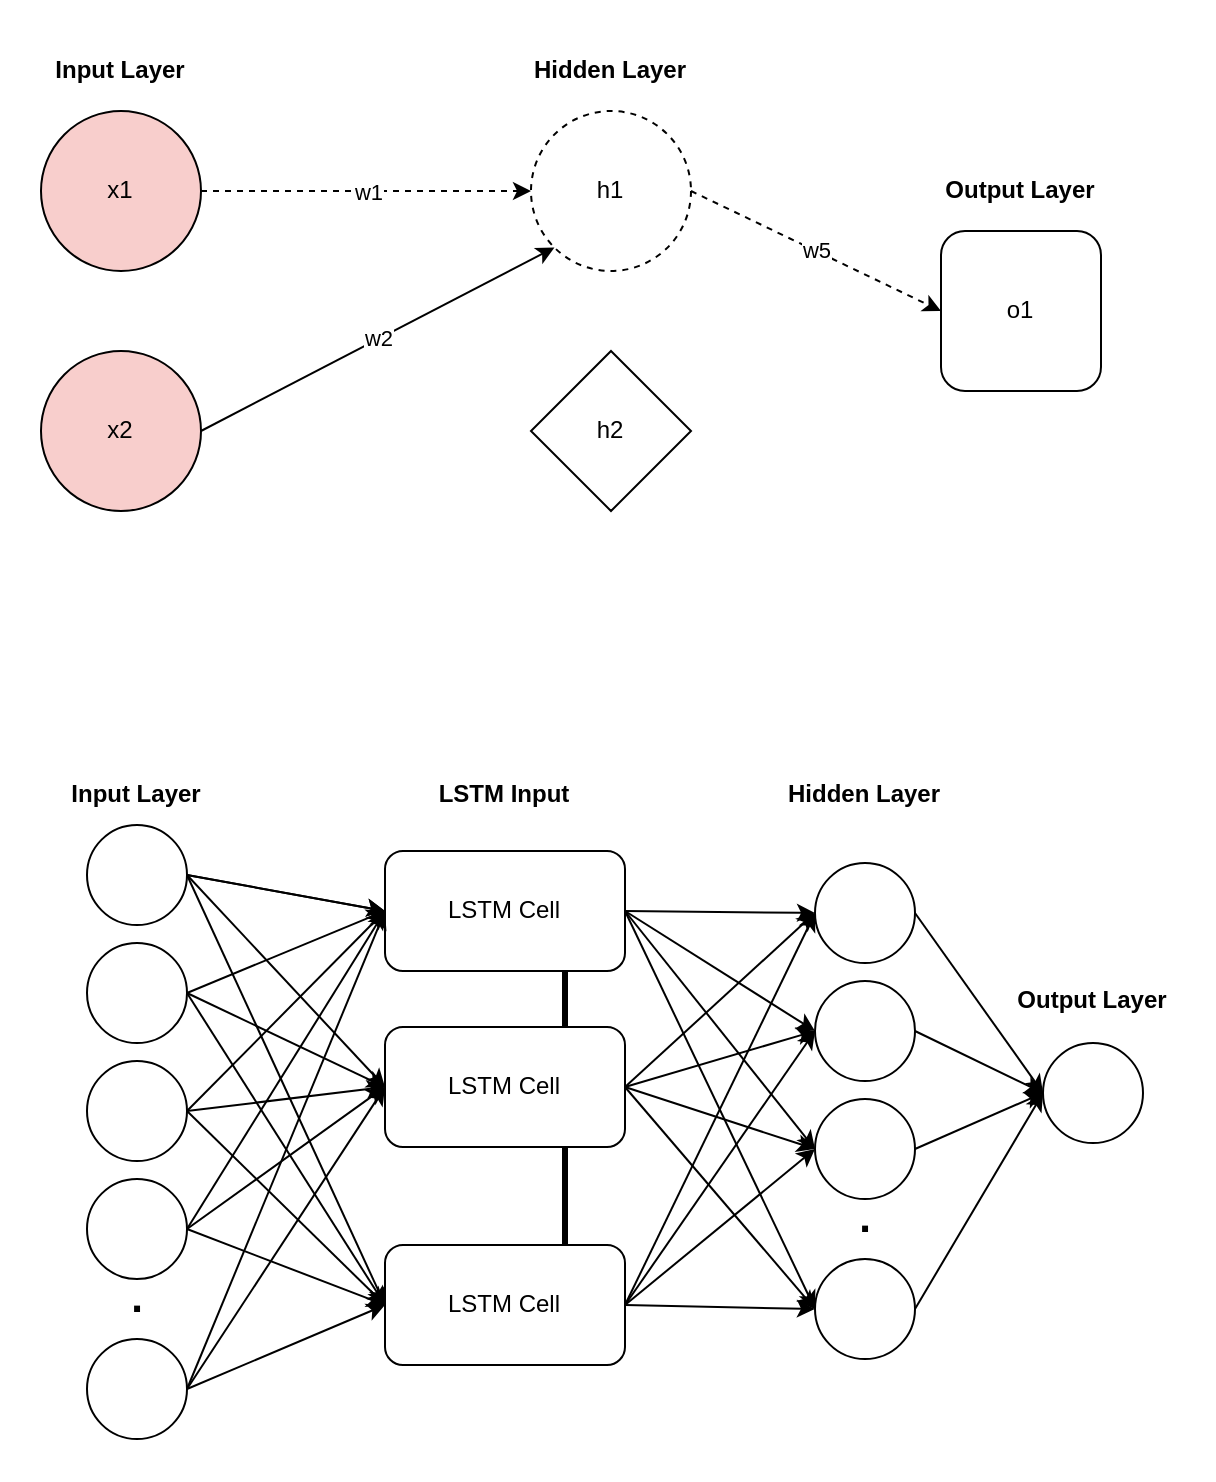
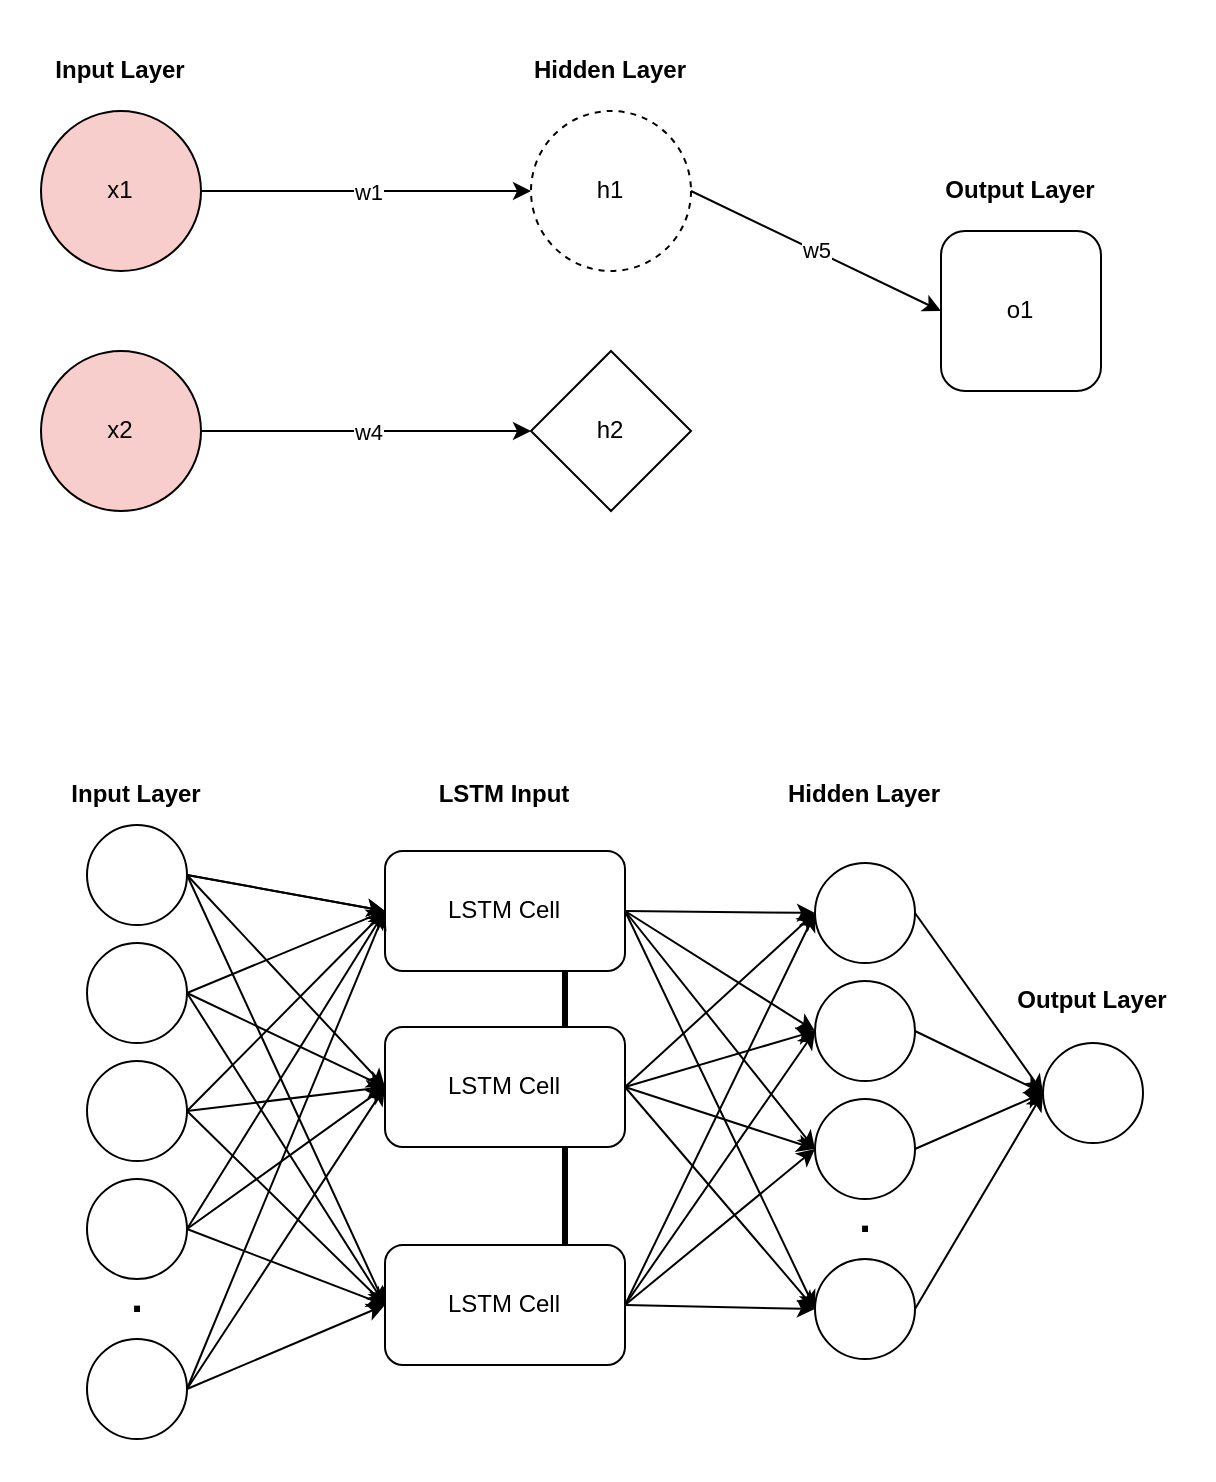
(280, 191) -> (280, 191)
(746, 217) -> (746, 217)
(374, 341) -> none
none -> (363, 431)
